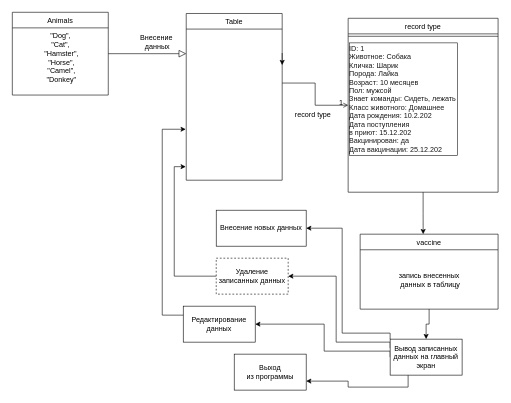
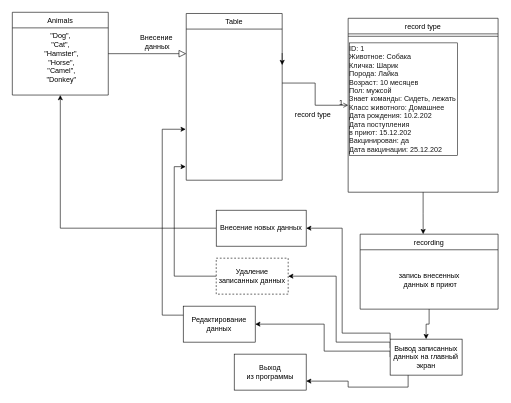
none -> (60, 228)
(429, 242) -> (429, 242)
(430, 280) -> (430, 280)
